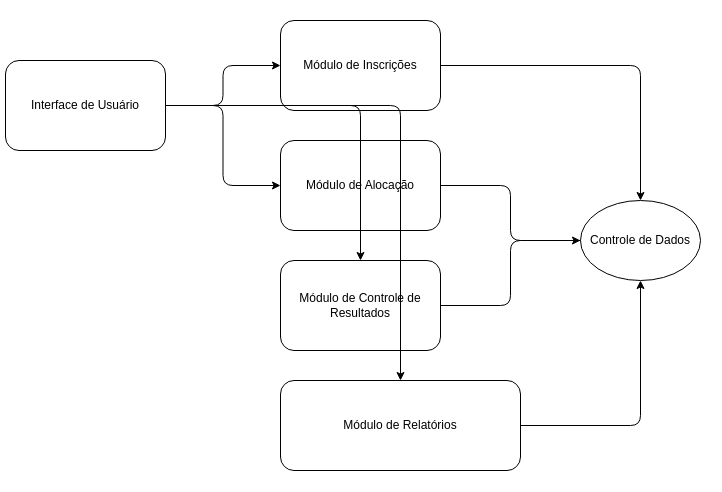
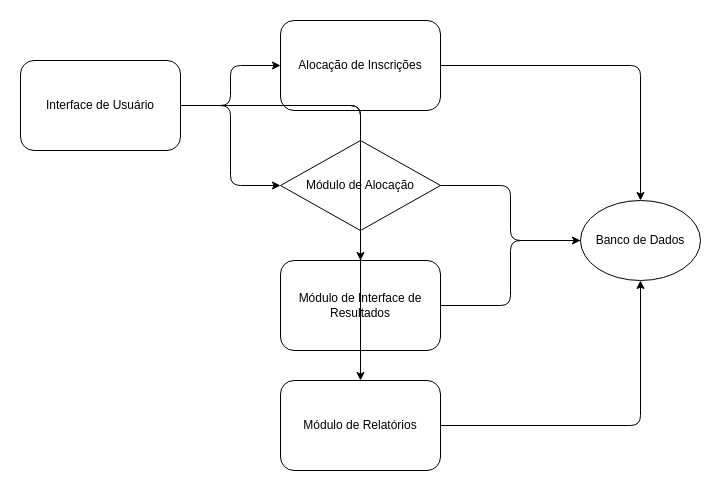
(361, 66) -> (361, 66)
(86, 106) -> (101, 106)
(361, 186) -> (361, 186)
(641, 241) -> (641, 241)
(361, 306) -> (361, 306)
(401, 426) -> (361, 426)
